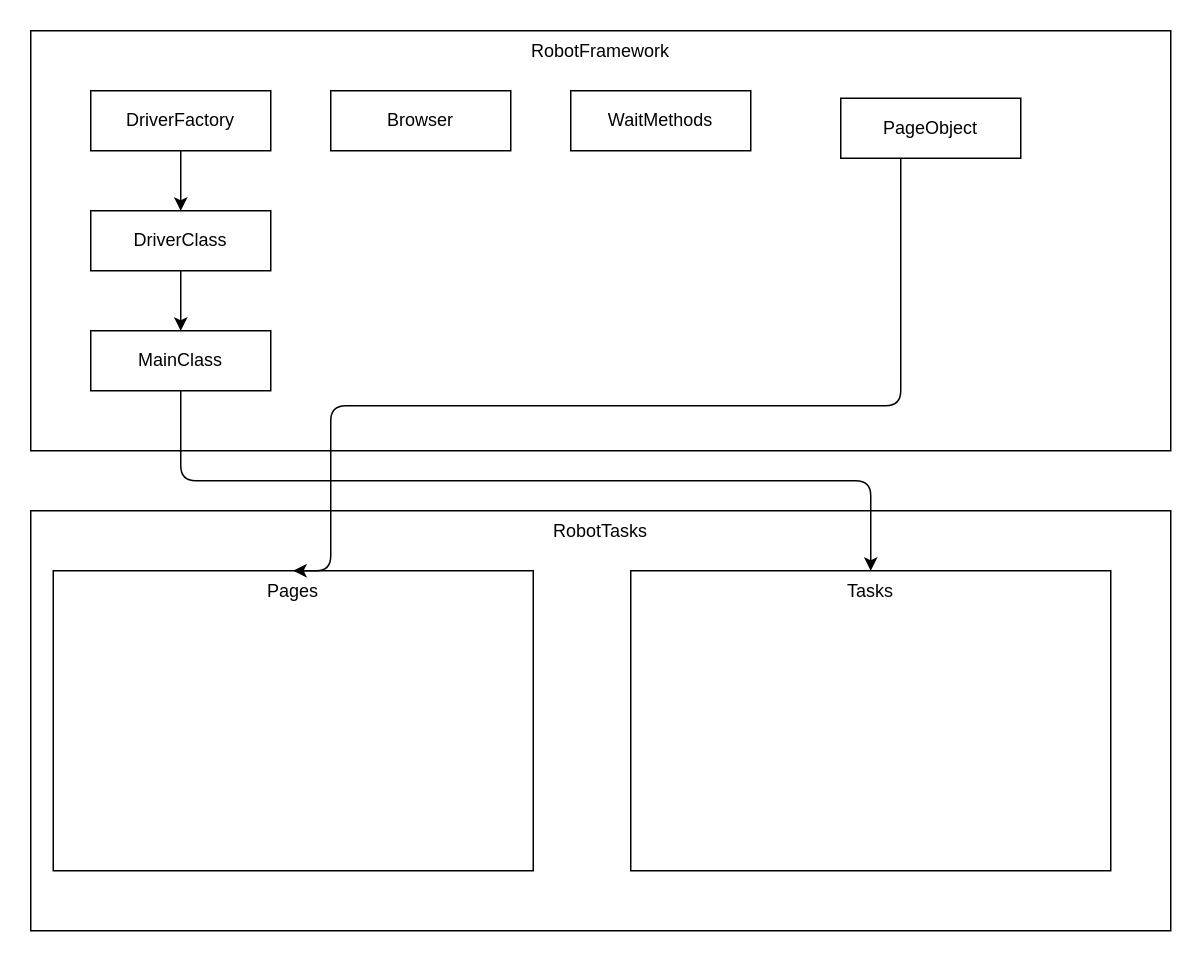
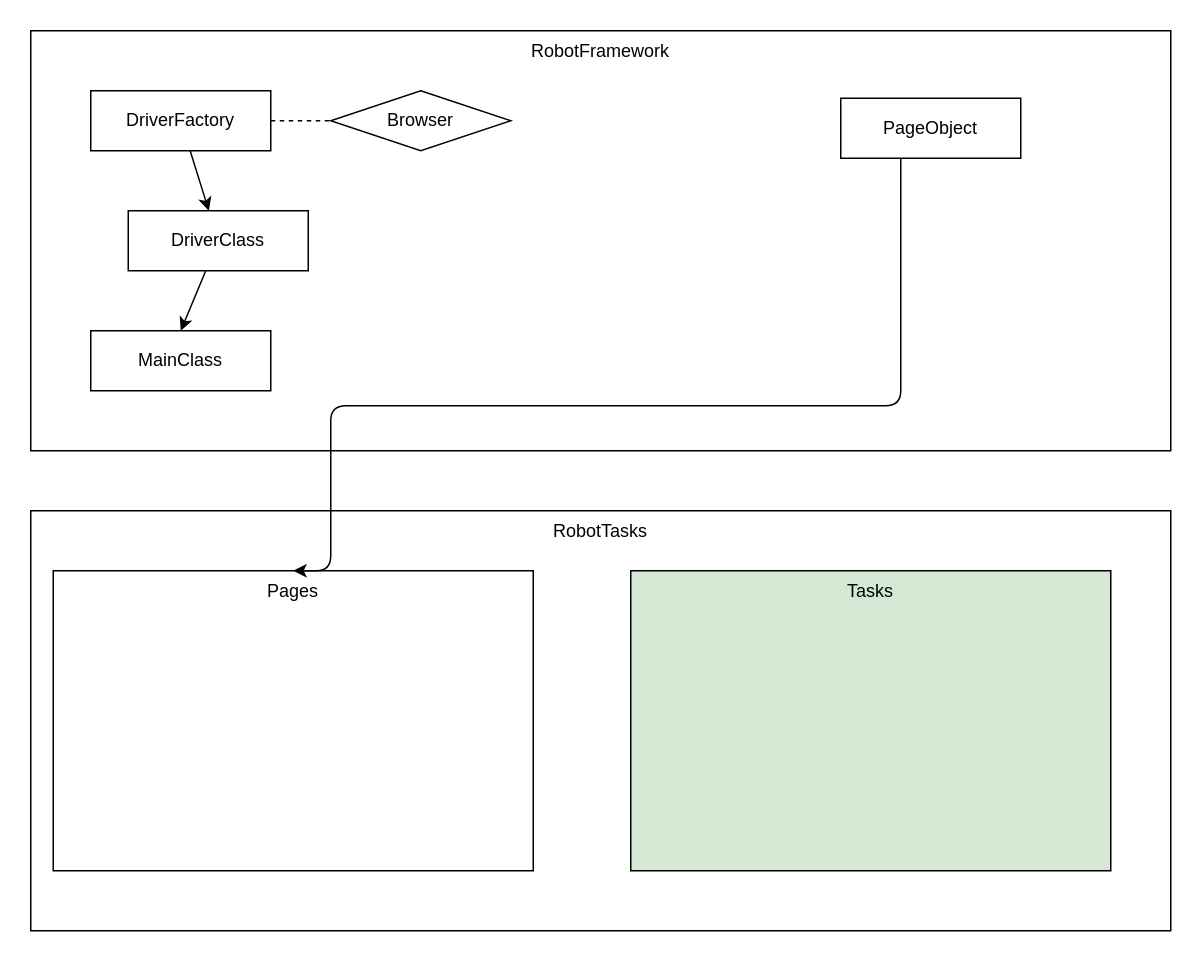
none -> (301, 121)
(421, 121) -> (421, 121)
(661, 121) -> none
(181, 241) -> (218, 241)
(521, 481) -> none
(871, 721) -> (871, 721)
